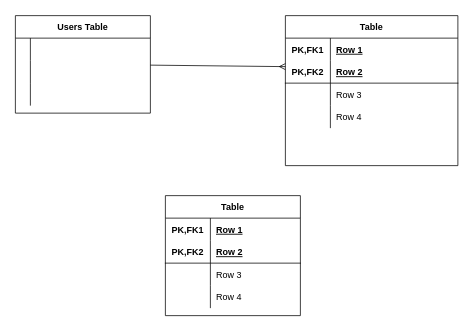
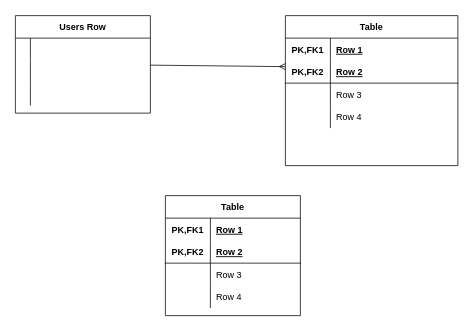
(83, 27) -> (83, 27)
